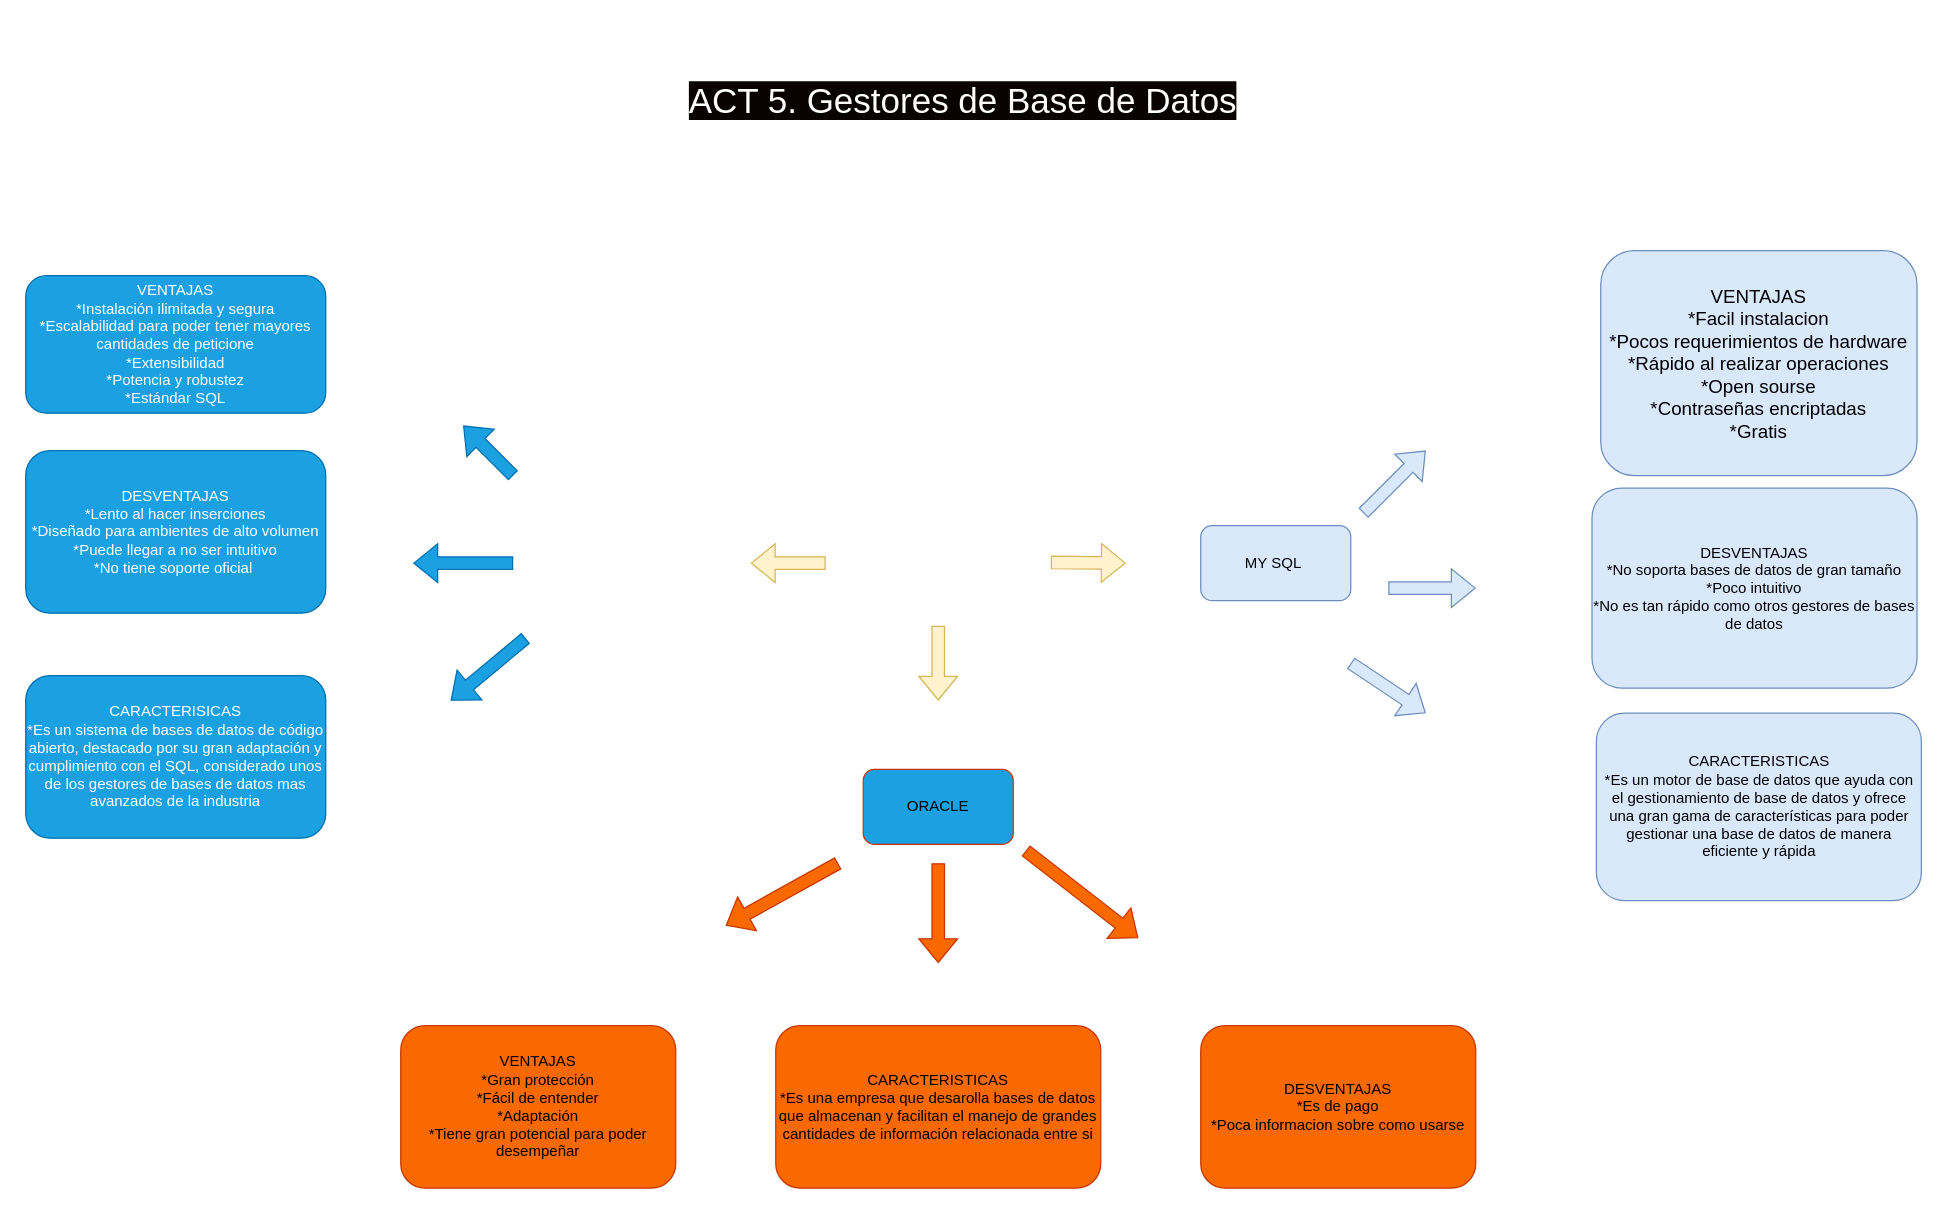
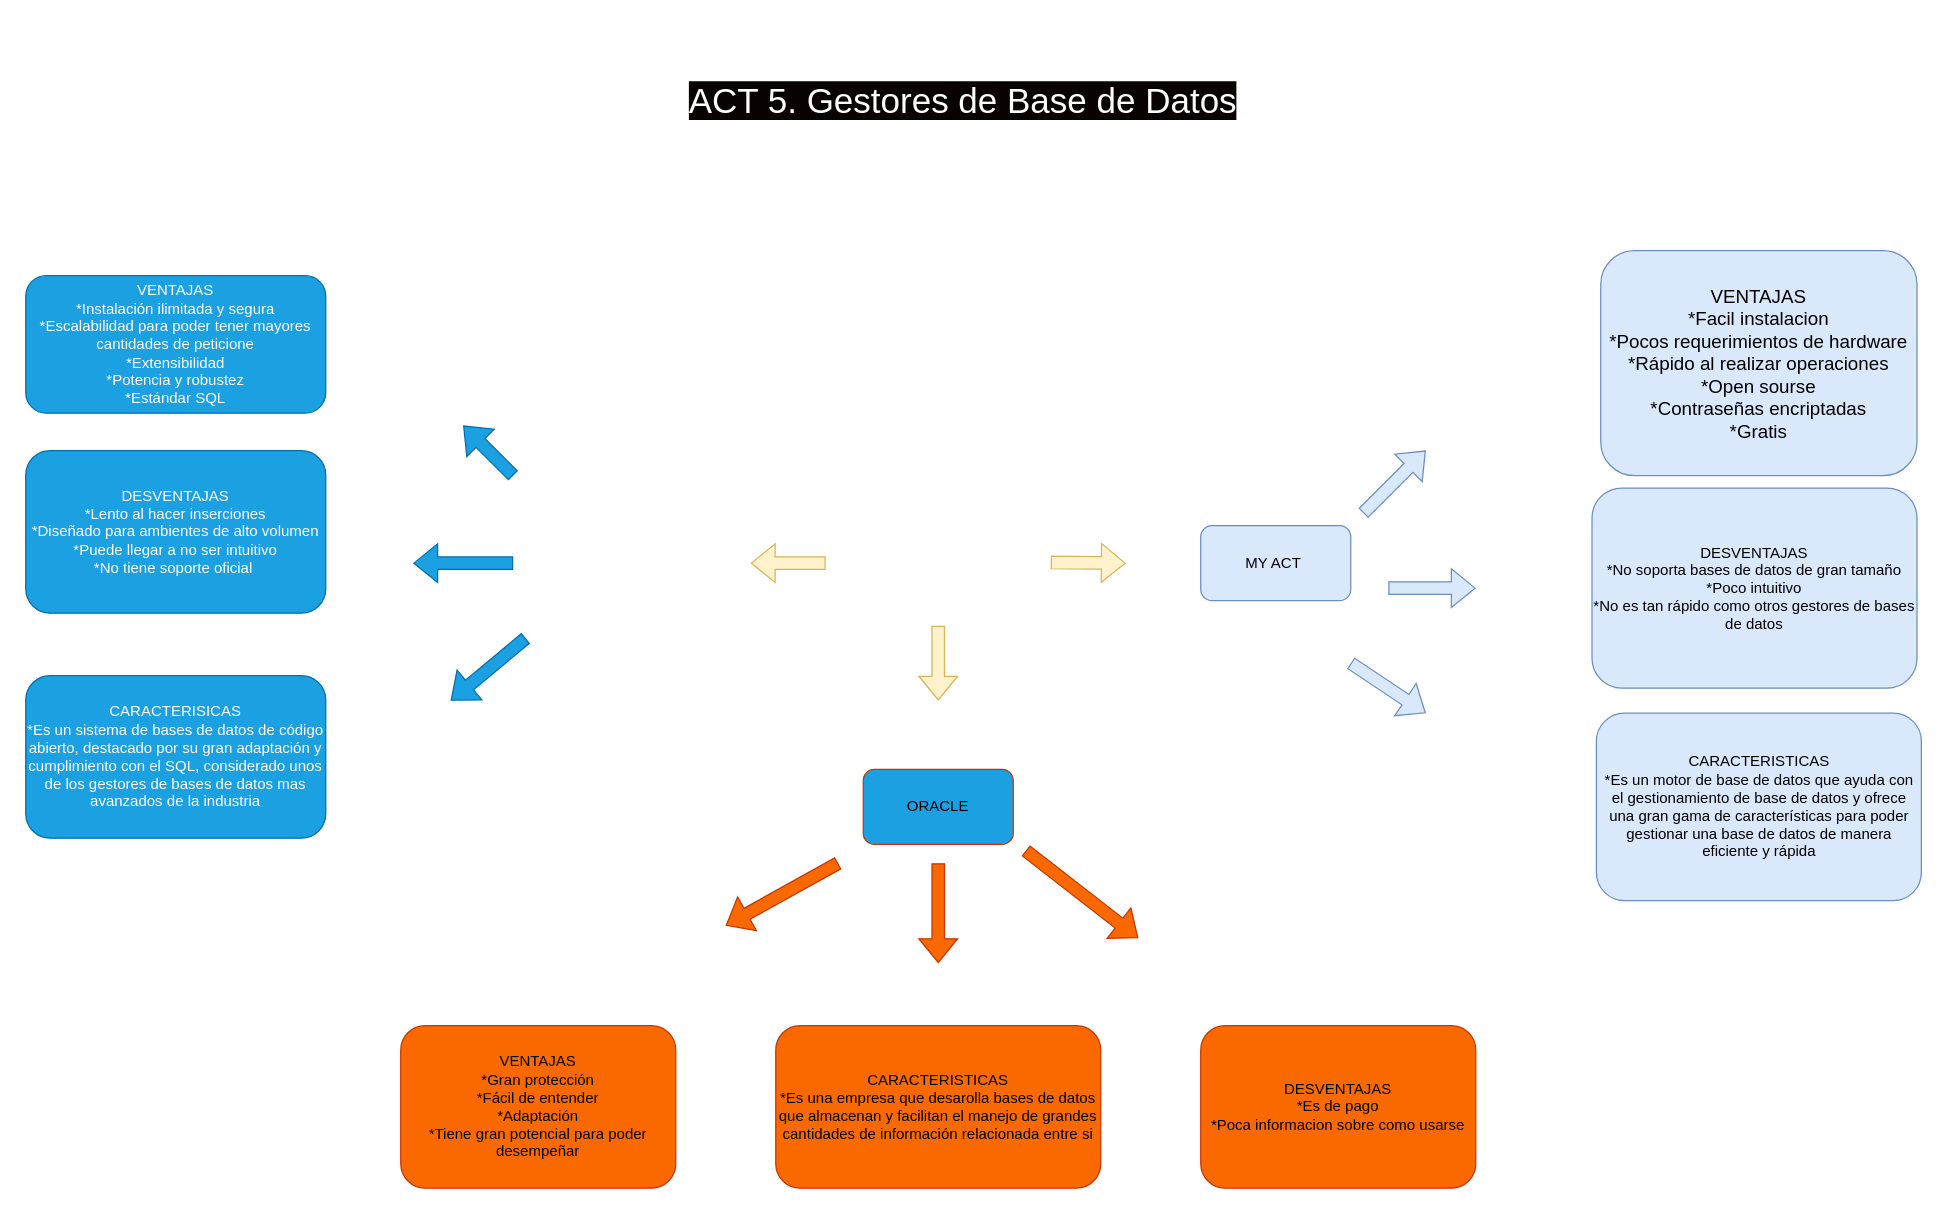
(1276, 563) -> (1276, 563)
